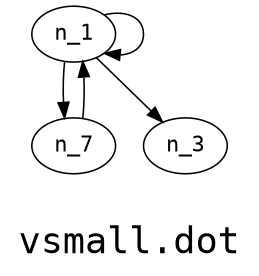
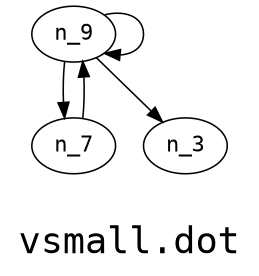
(74, 34) -> (74, 34)
